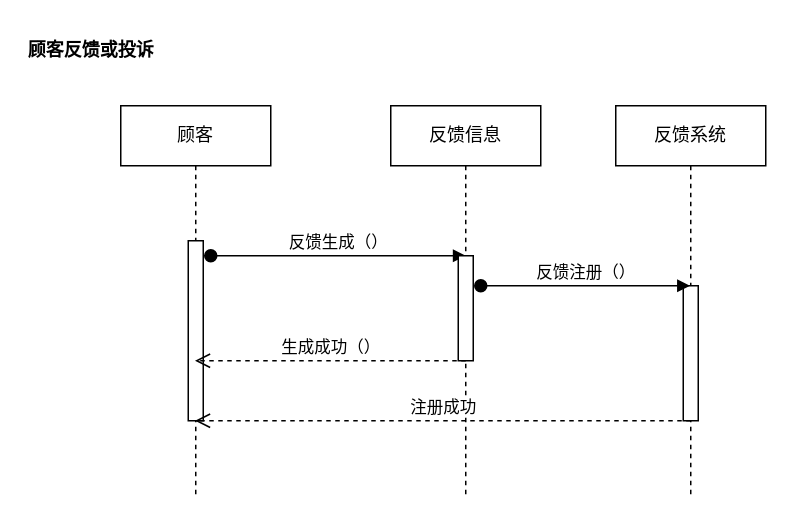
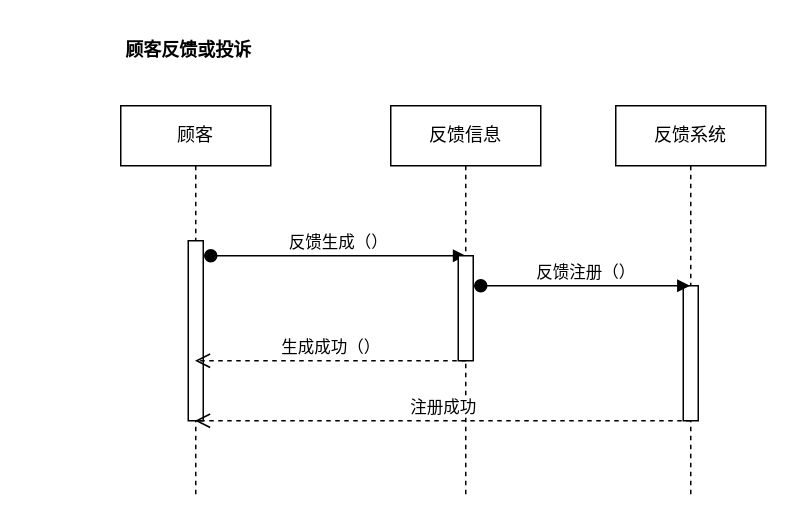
(91, 50) -> (188, 50)
